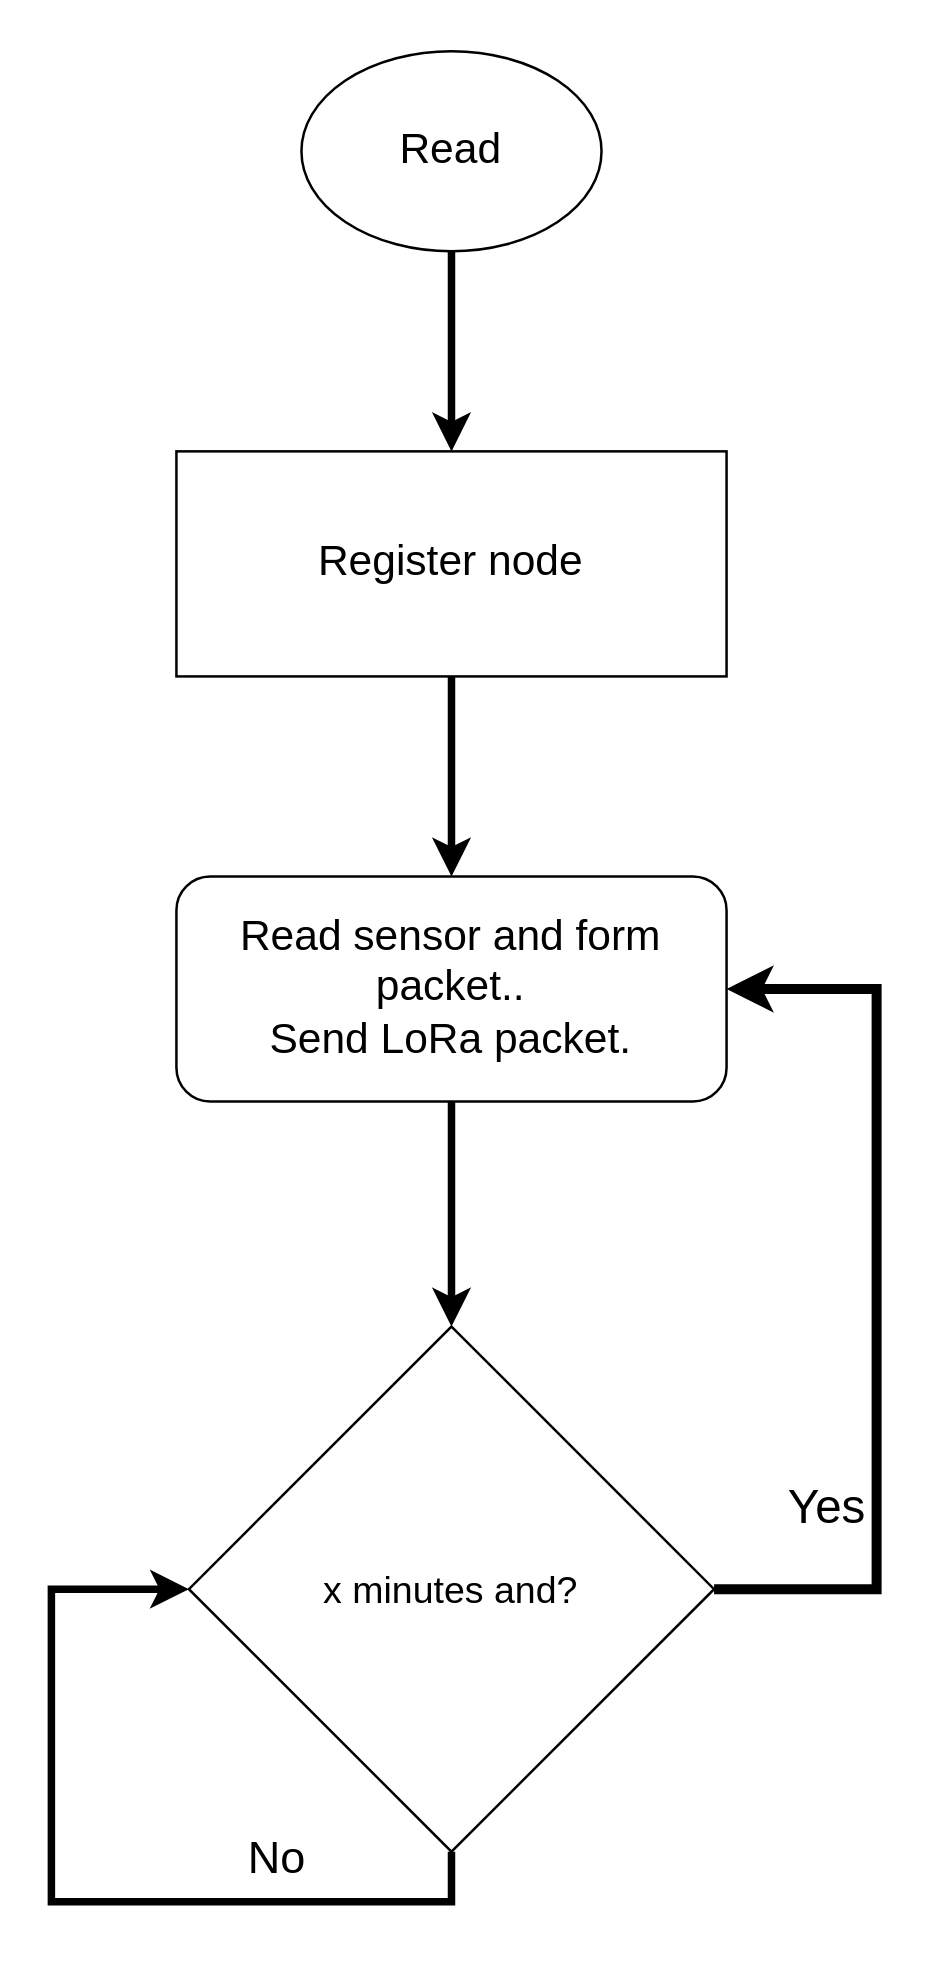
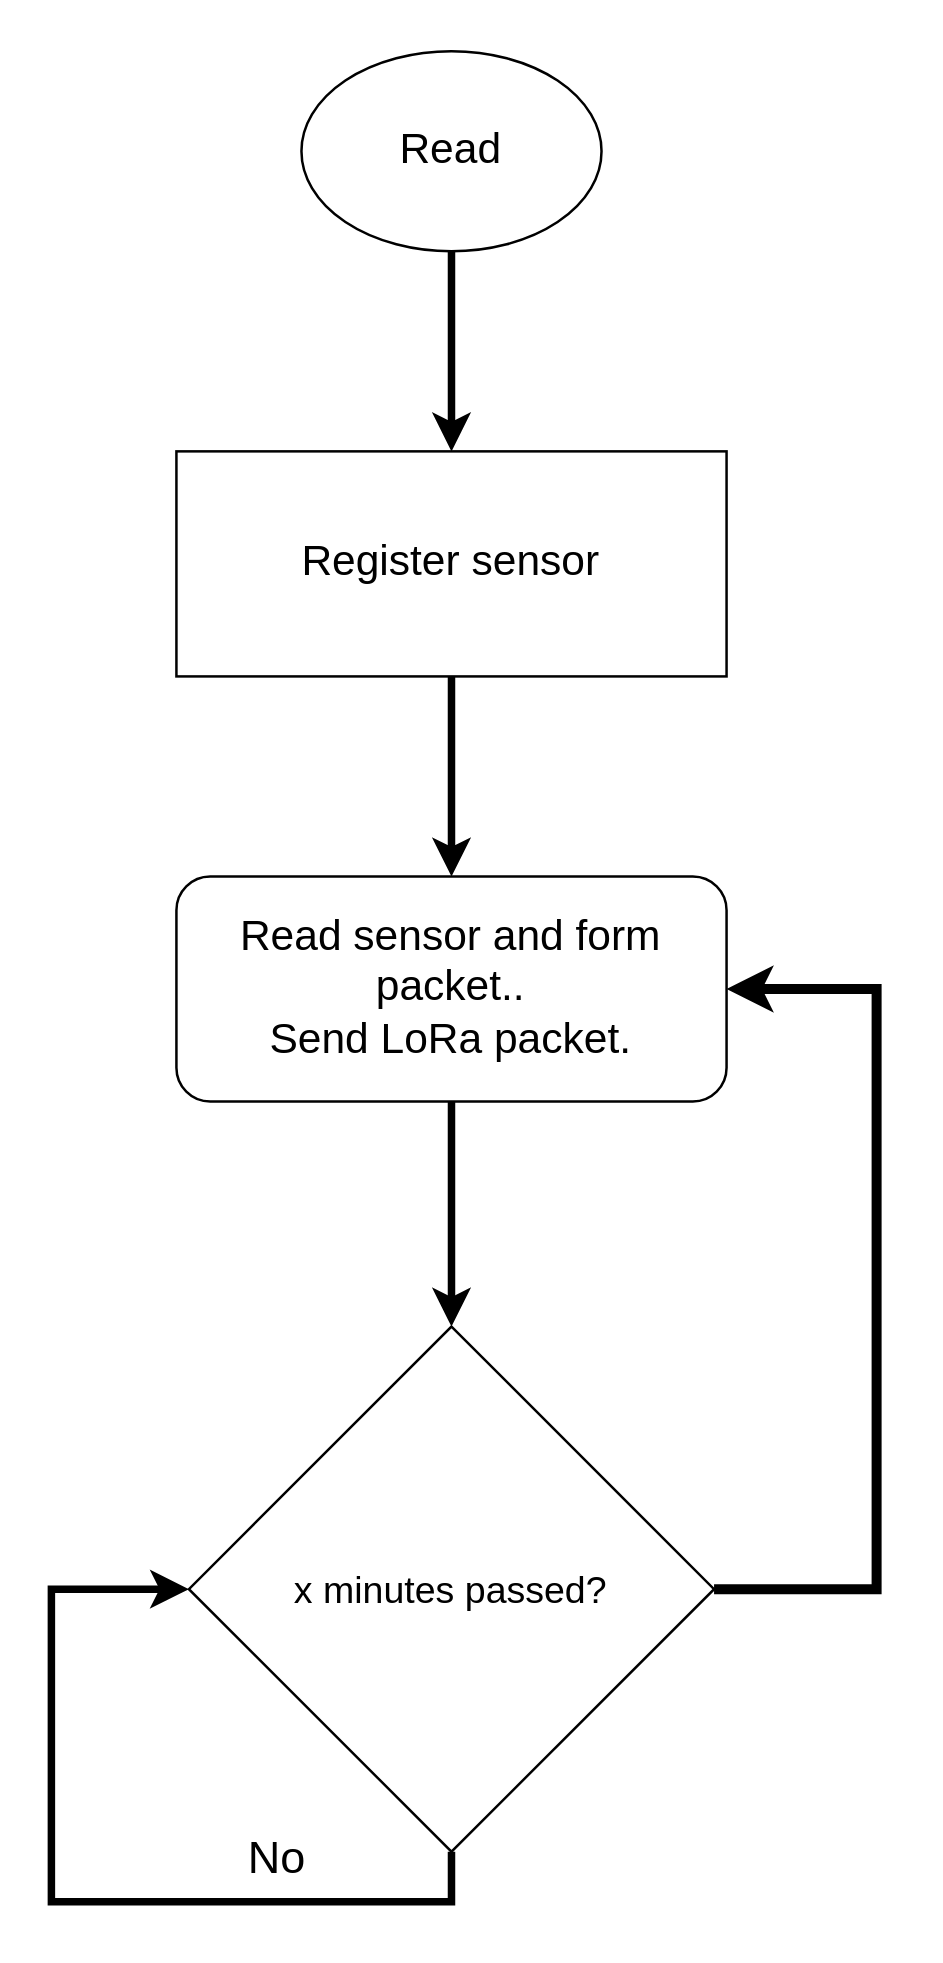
(451, 564) -> (451, 564)
(826, 1509) -> none
(451, 1589) -> (451, 1589)
